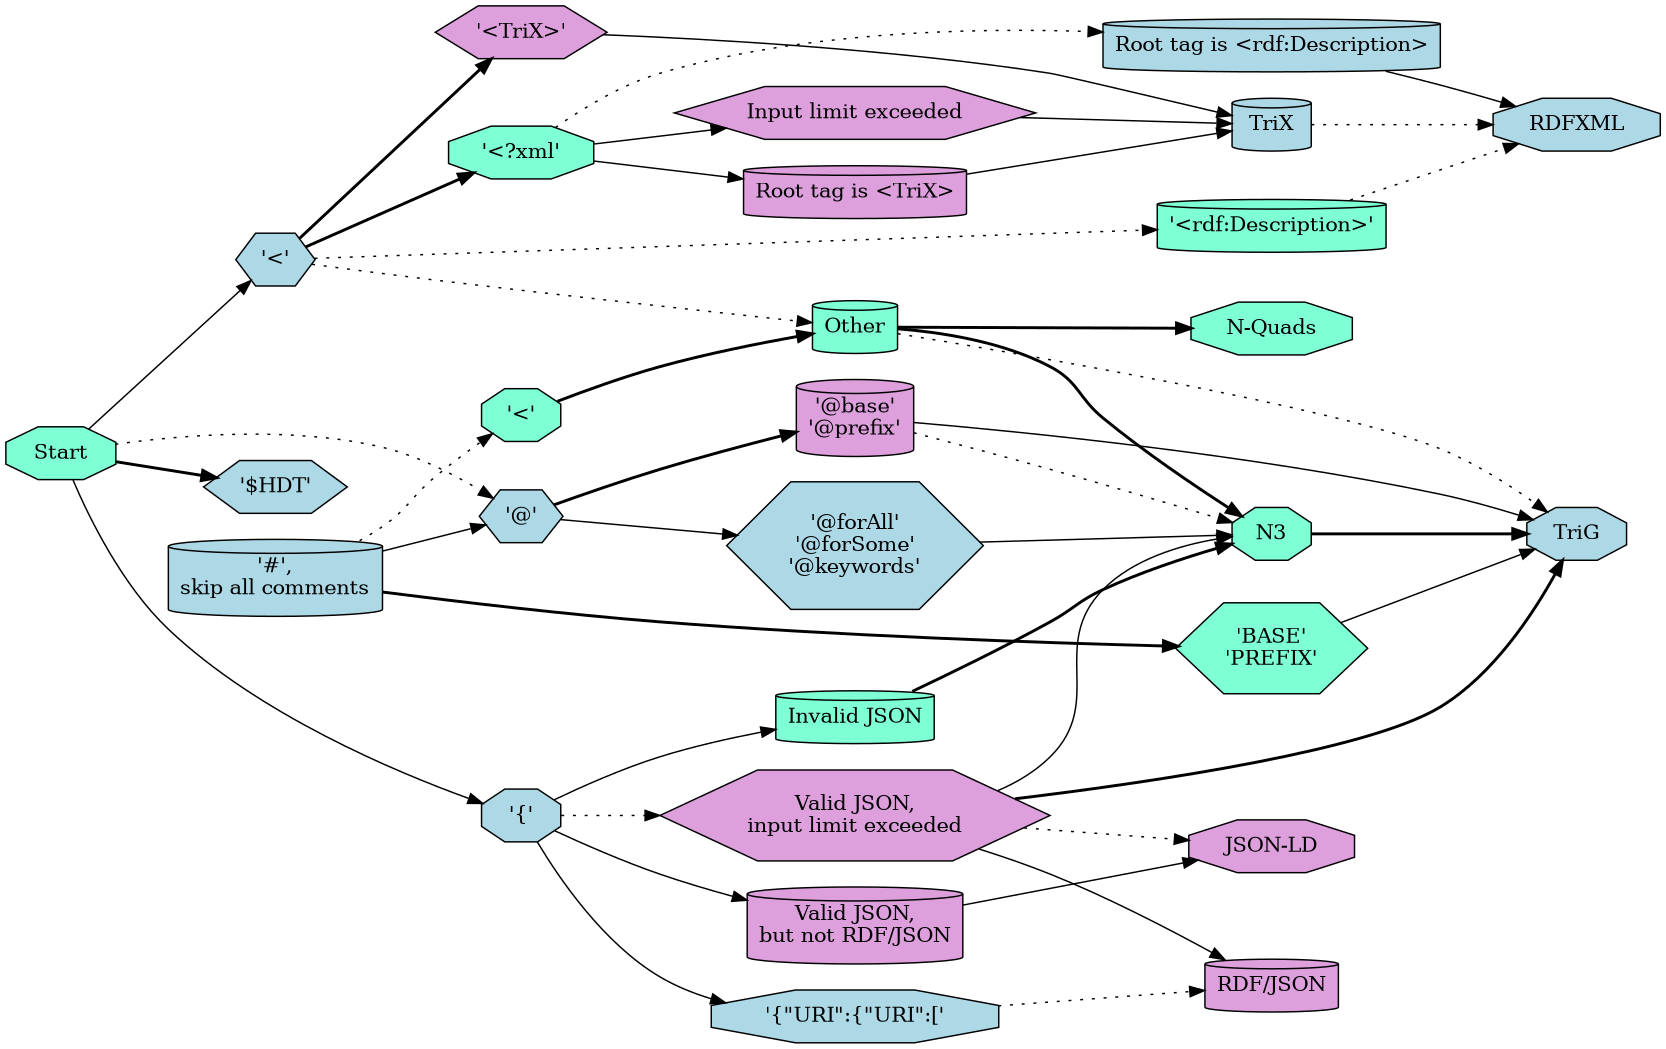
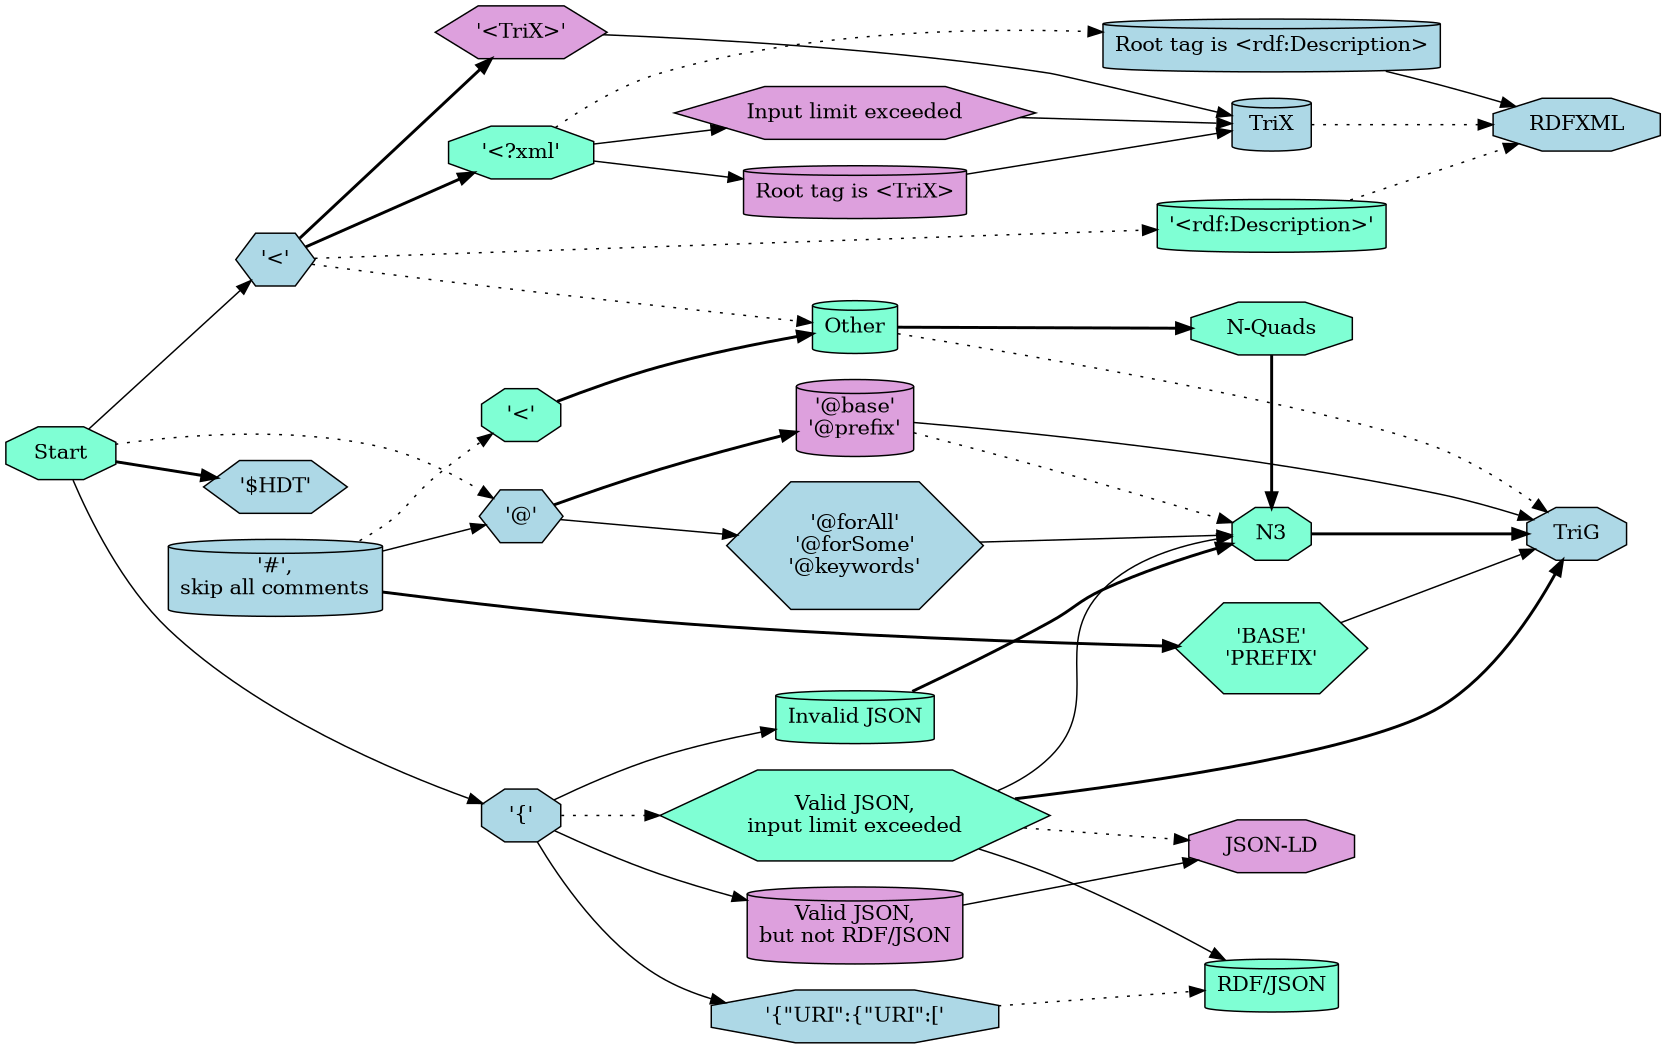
(1077, 389) -> (1272, 424)
(855, 815) -> (855, 815)
(1272, 986) -> (1272, 986)
